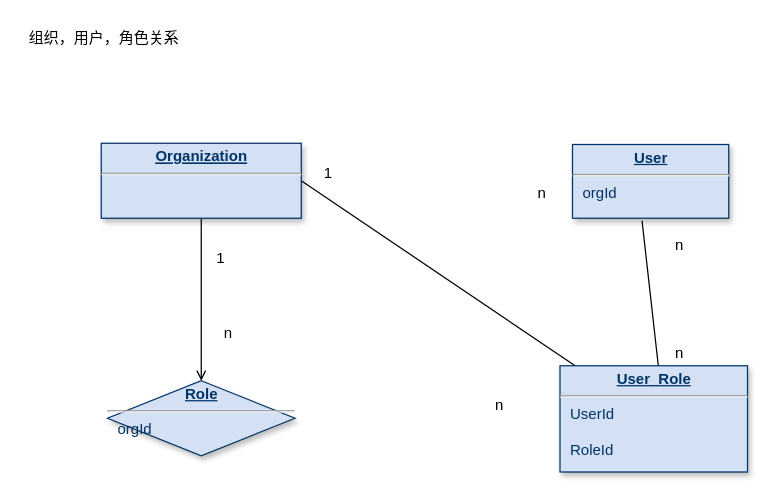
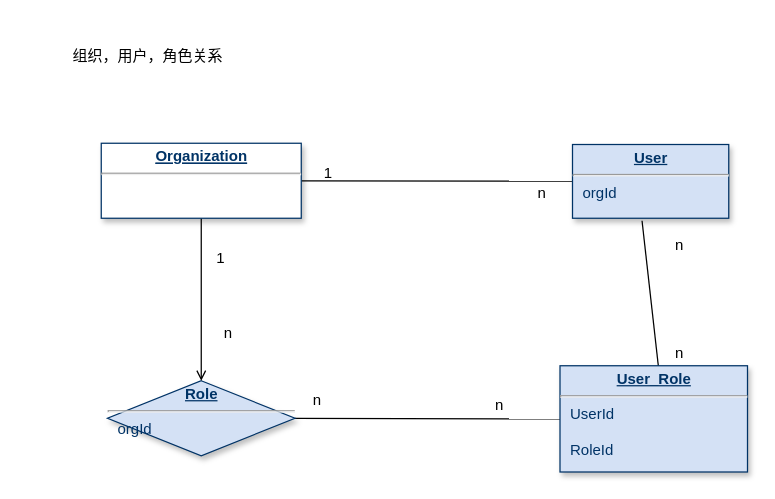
(114, 38) -> (158, 57)
(201, 181) -> (201, 181)
(438, 273) -> (436, 181)
none -> (426, 418)
